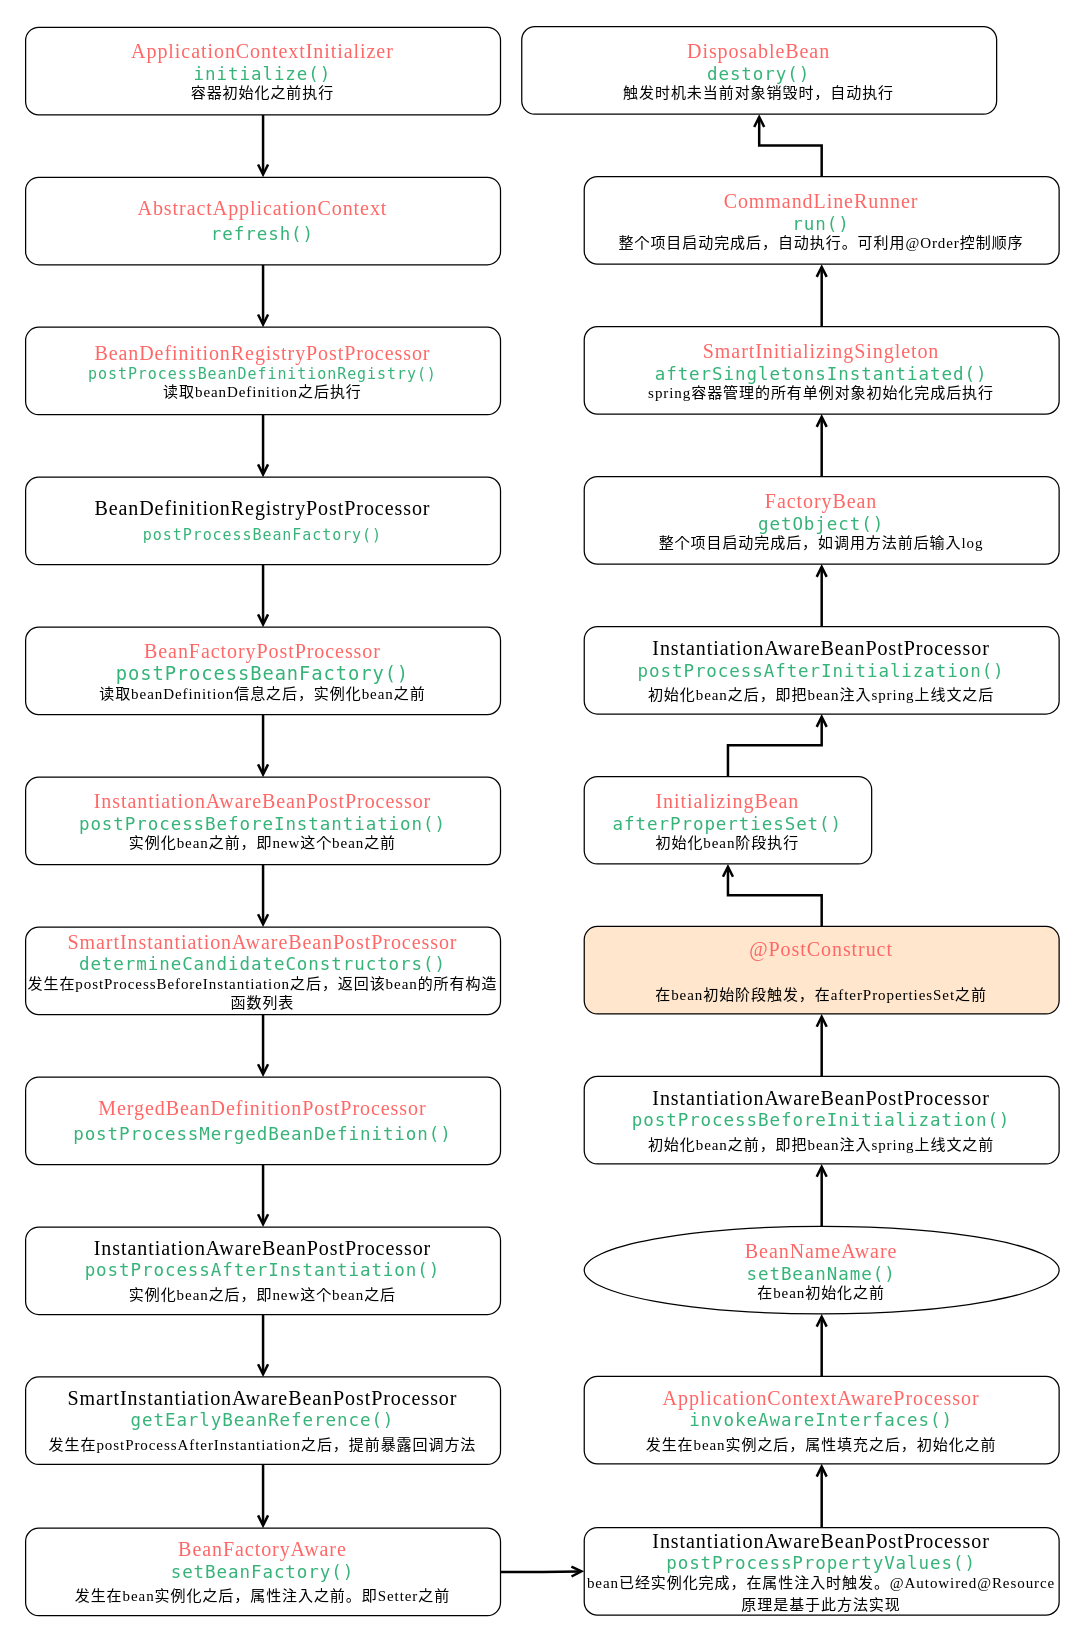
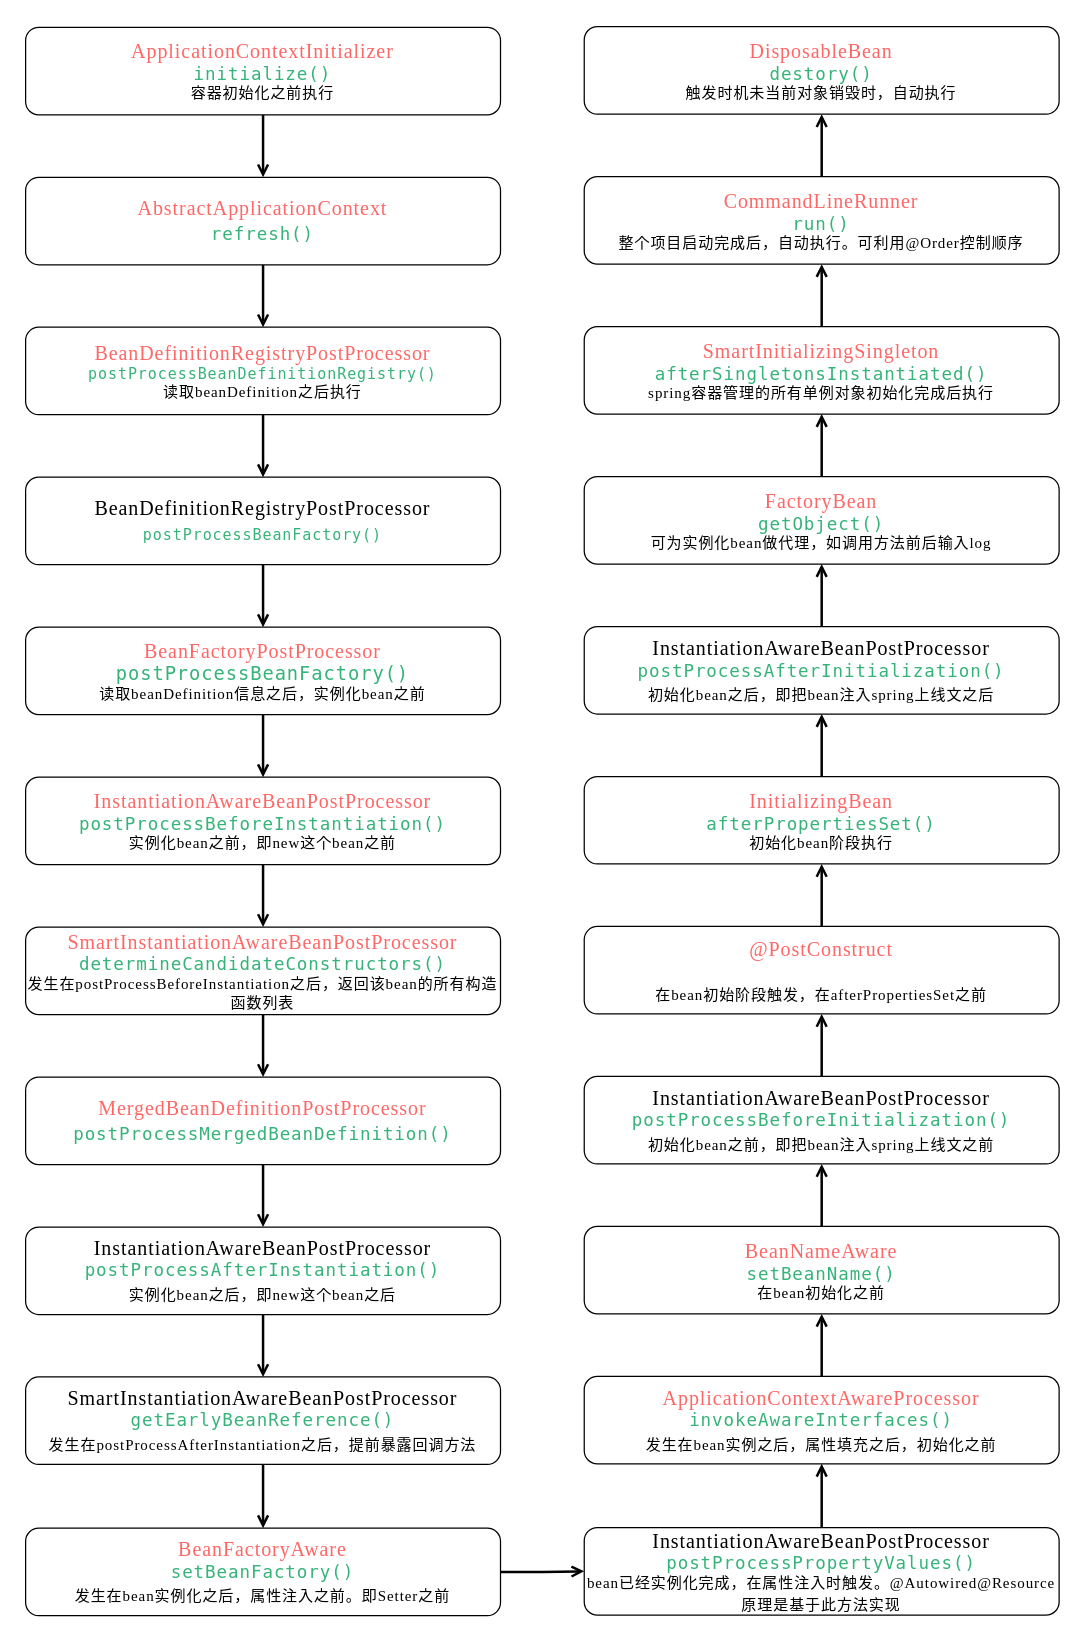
(759, 70) -> (822, 70)
(822, 521) -> (822, 521)
(728, 820) -> (822, 820)
(822, 970) -> (822, 970)
(822, 1270) -> (822, 1270)
